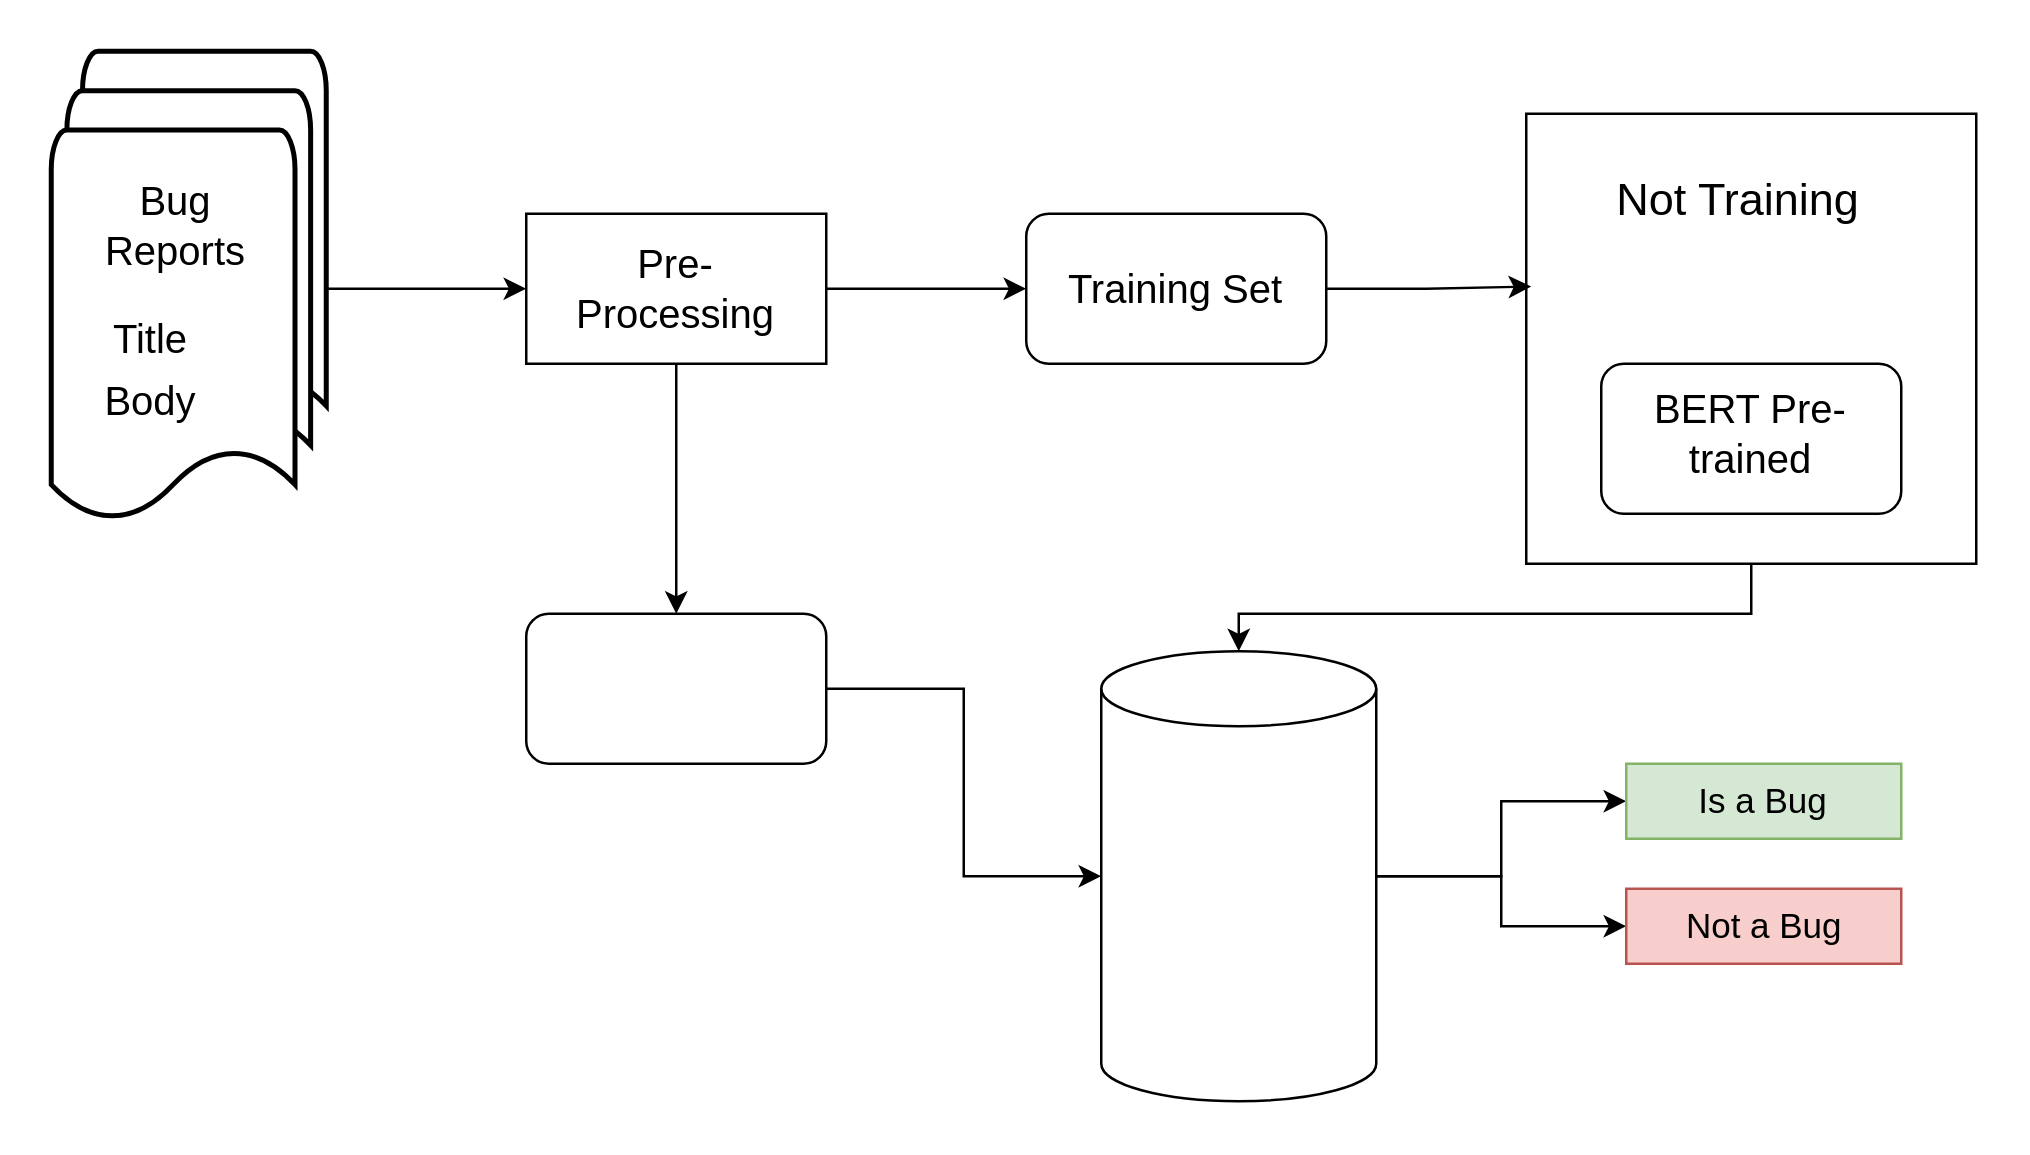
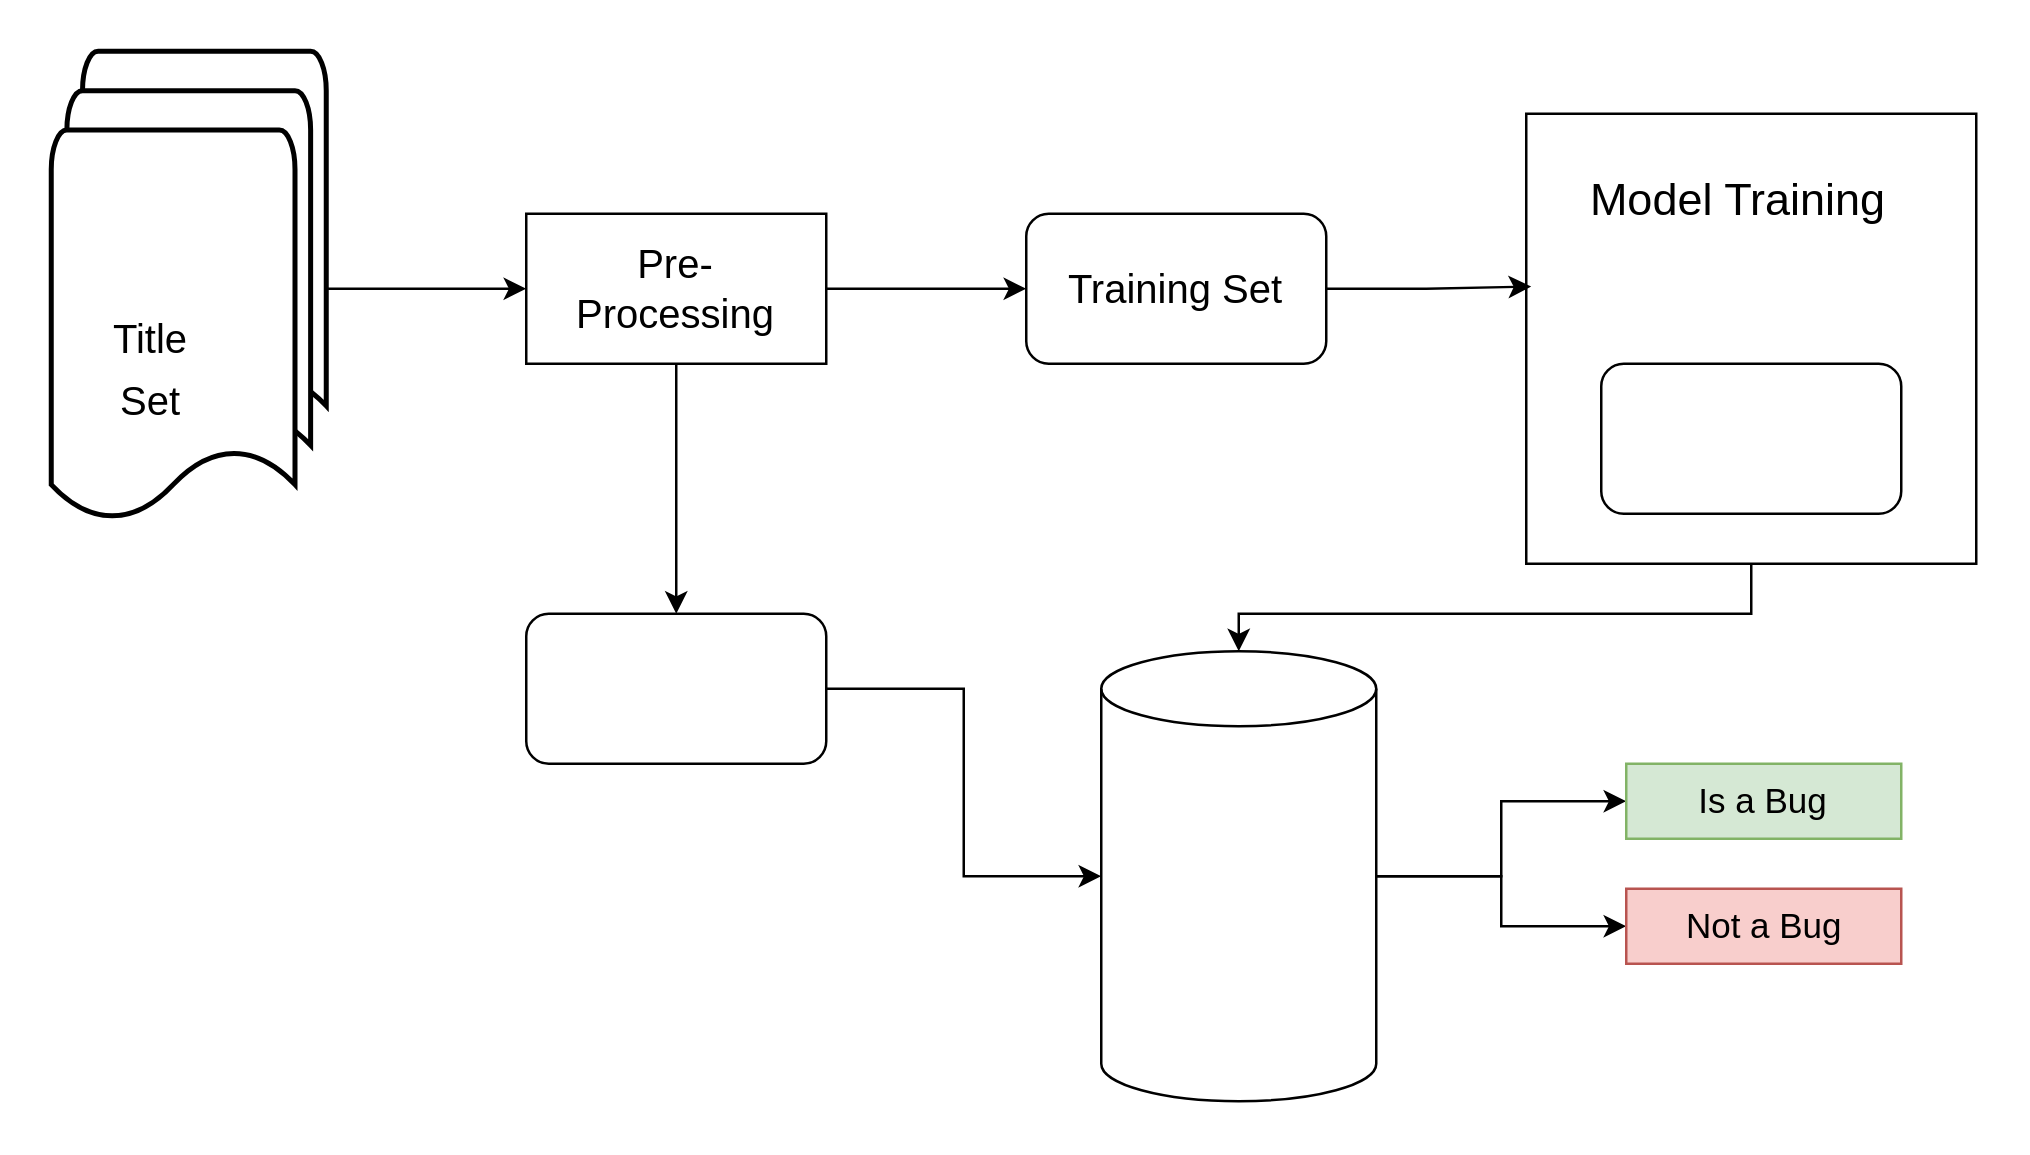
(1739, 201) -> (1739, 201)
(176, 226) -> none
(151, 401) -> (151, 401)
(1751, 433) -> none
